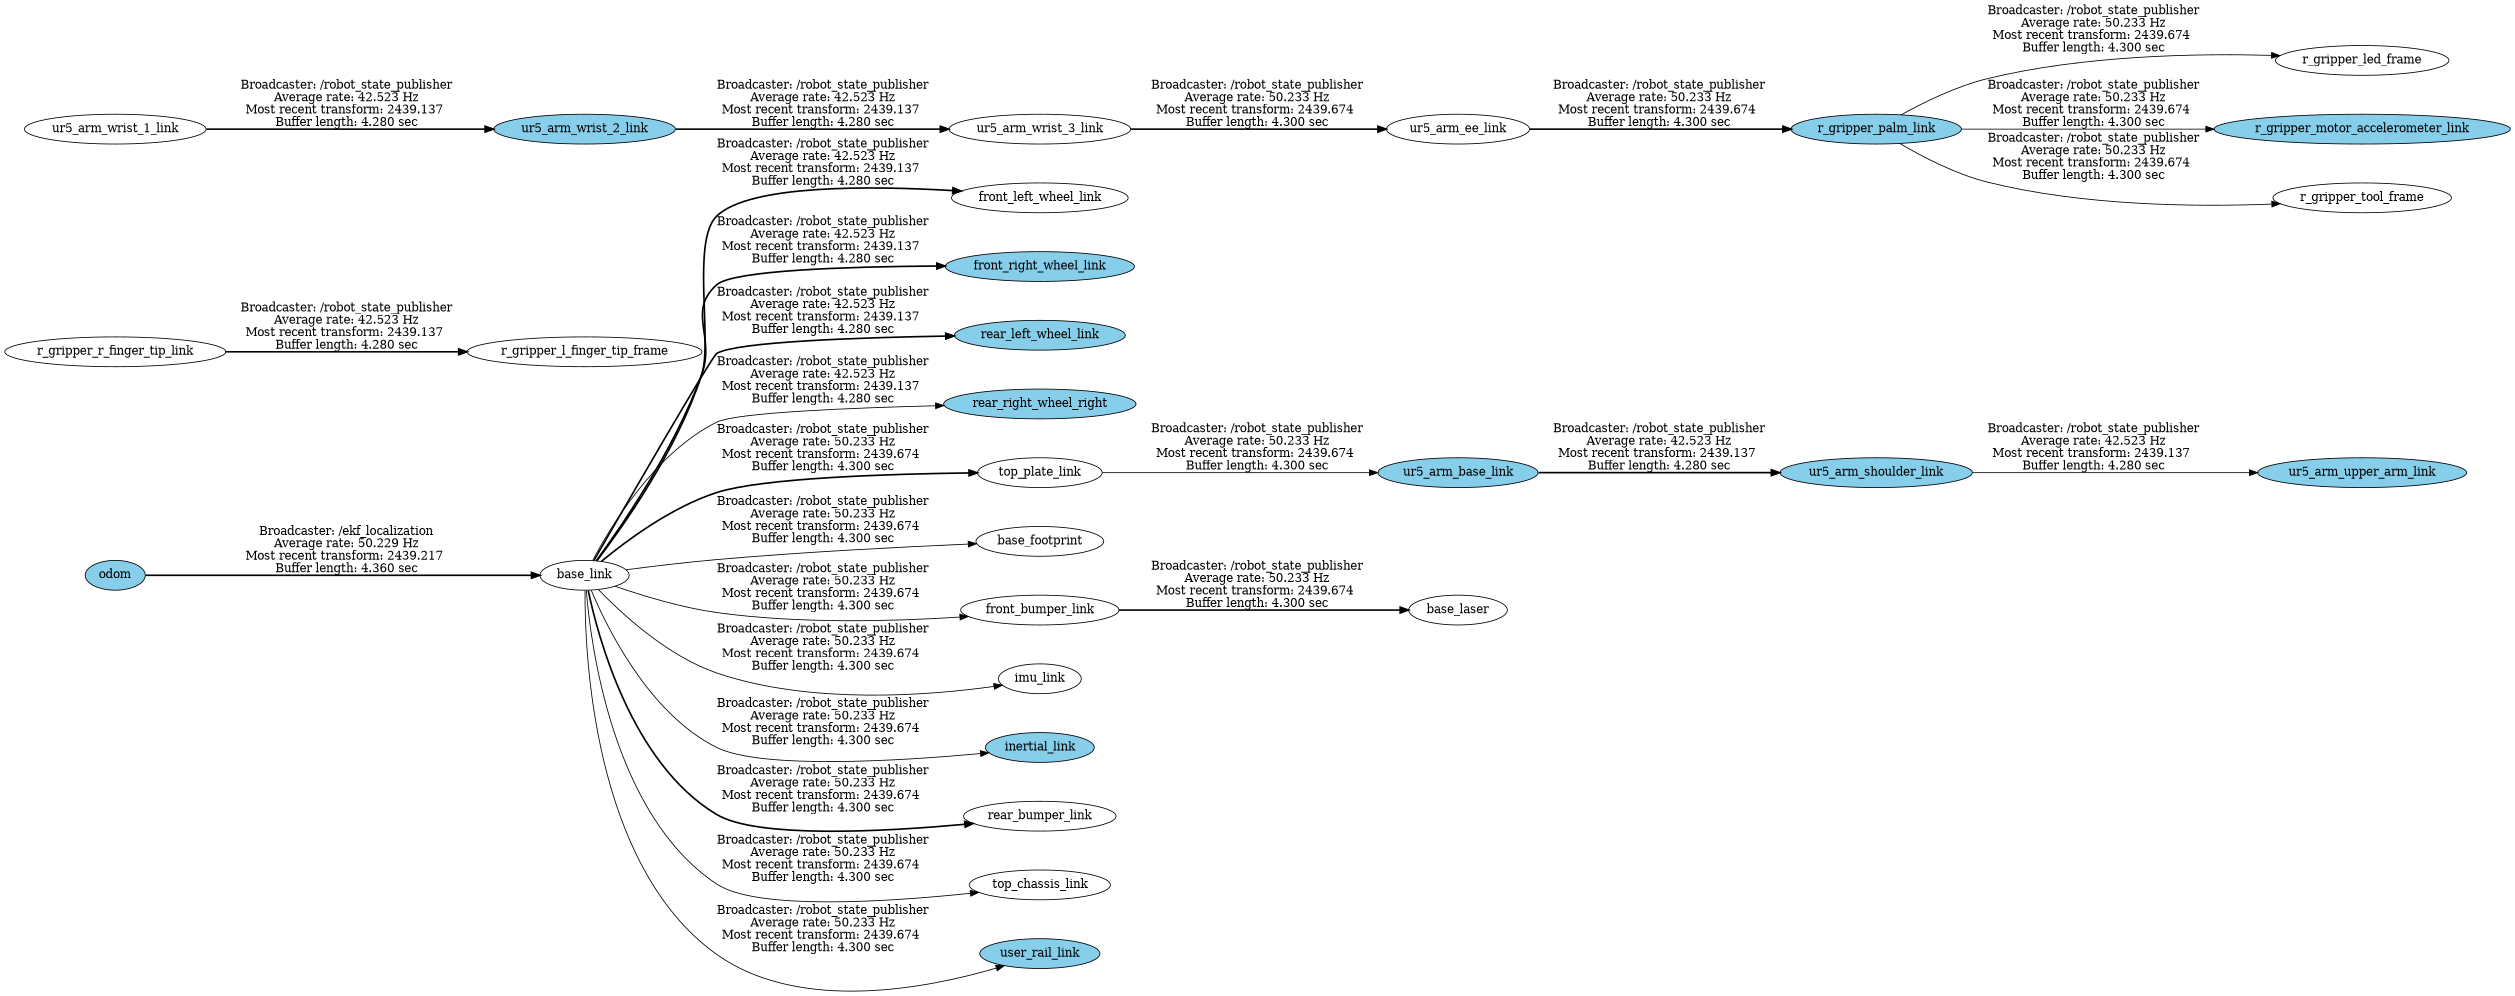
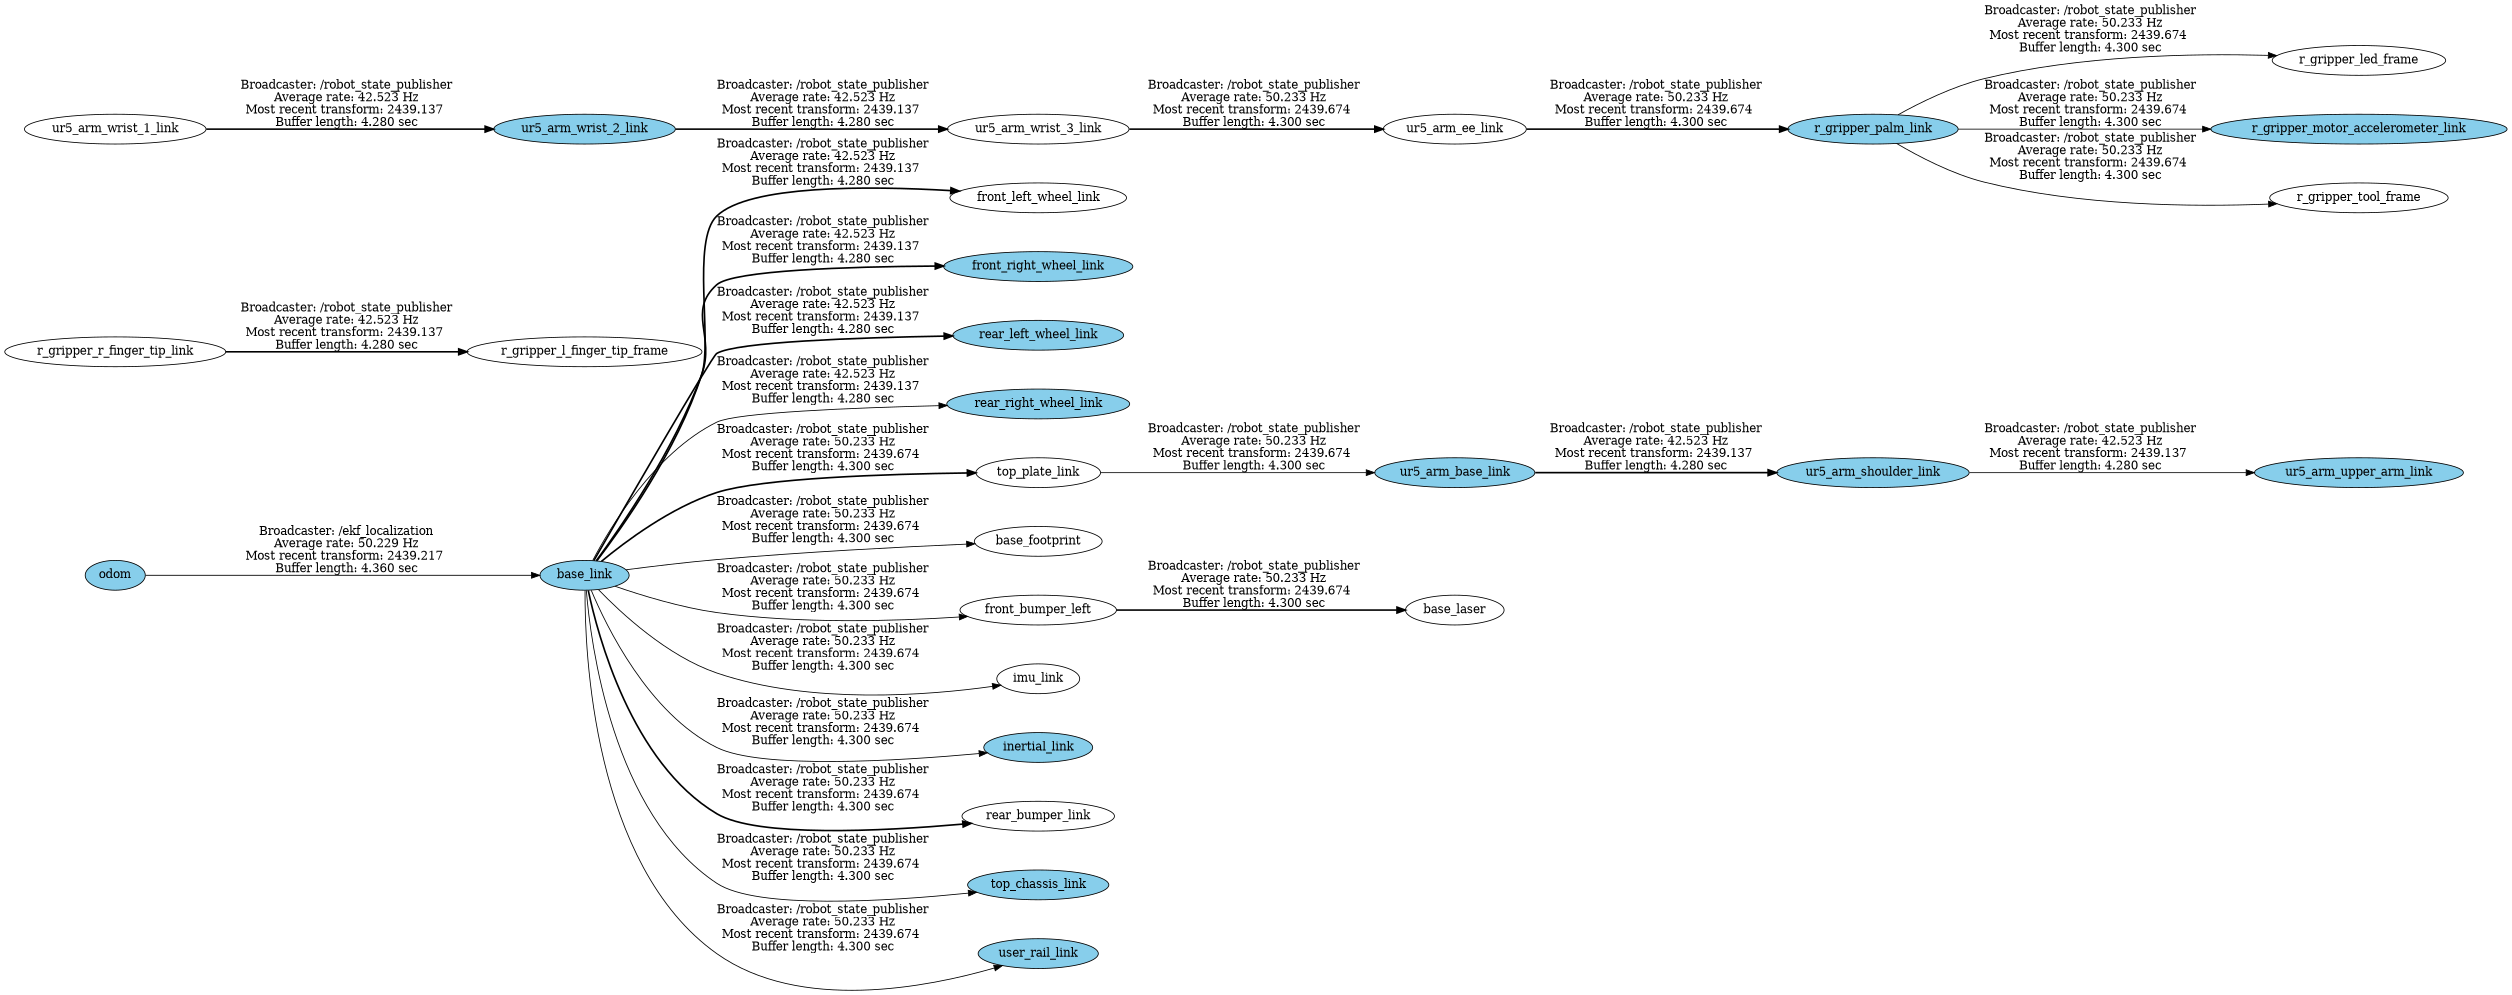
(1040, 404) -> (1038, 404)
(339, 575) -> (339, 575)
(585, 575) -> (585, 575)
(1040, 610) -> (1038, 610)
(1040, 885) -> (1038, 885)
